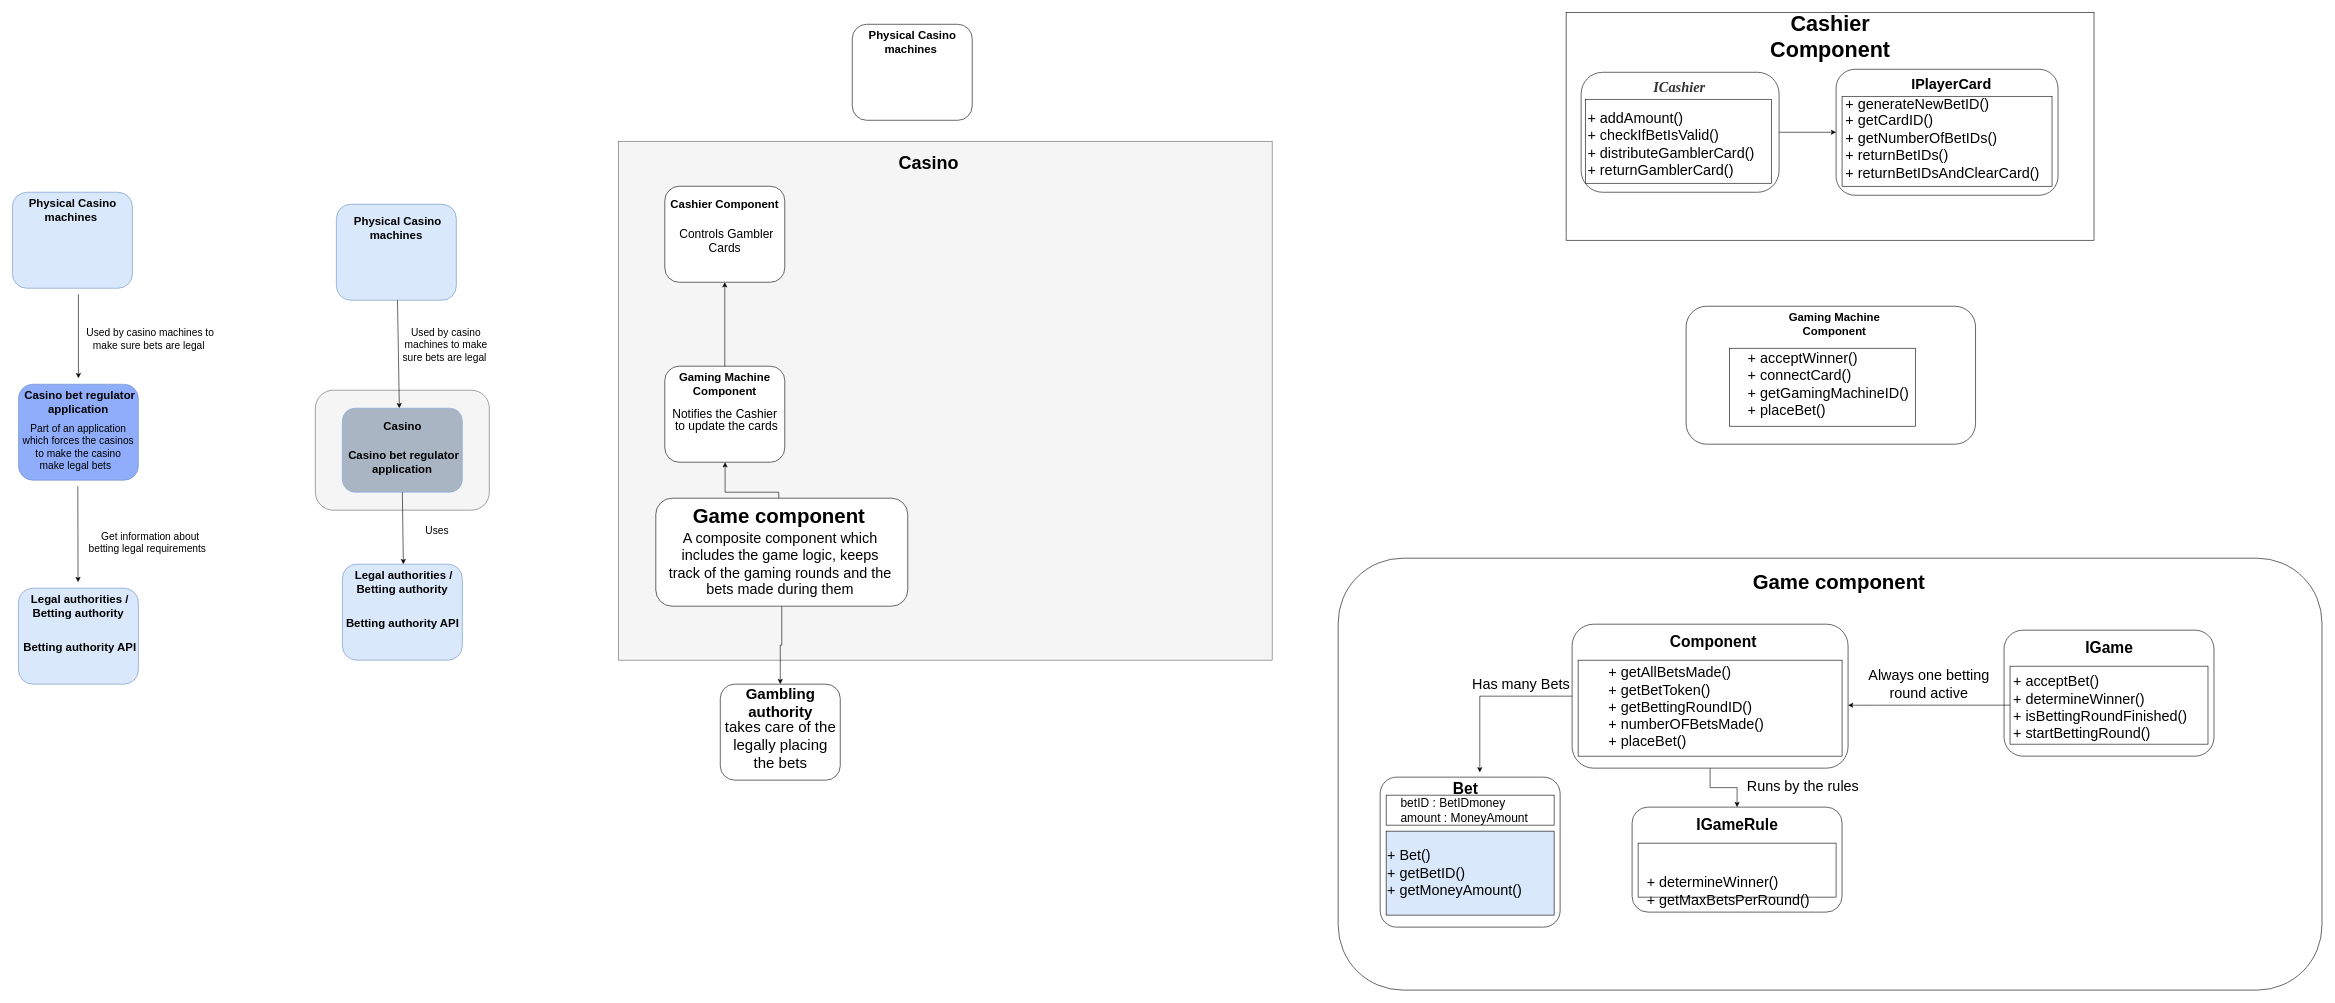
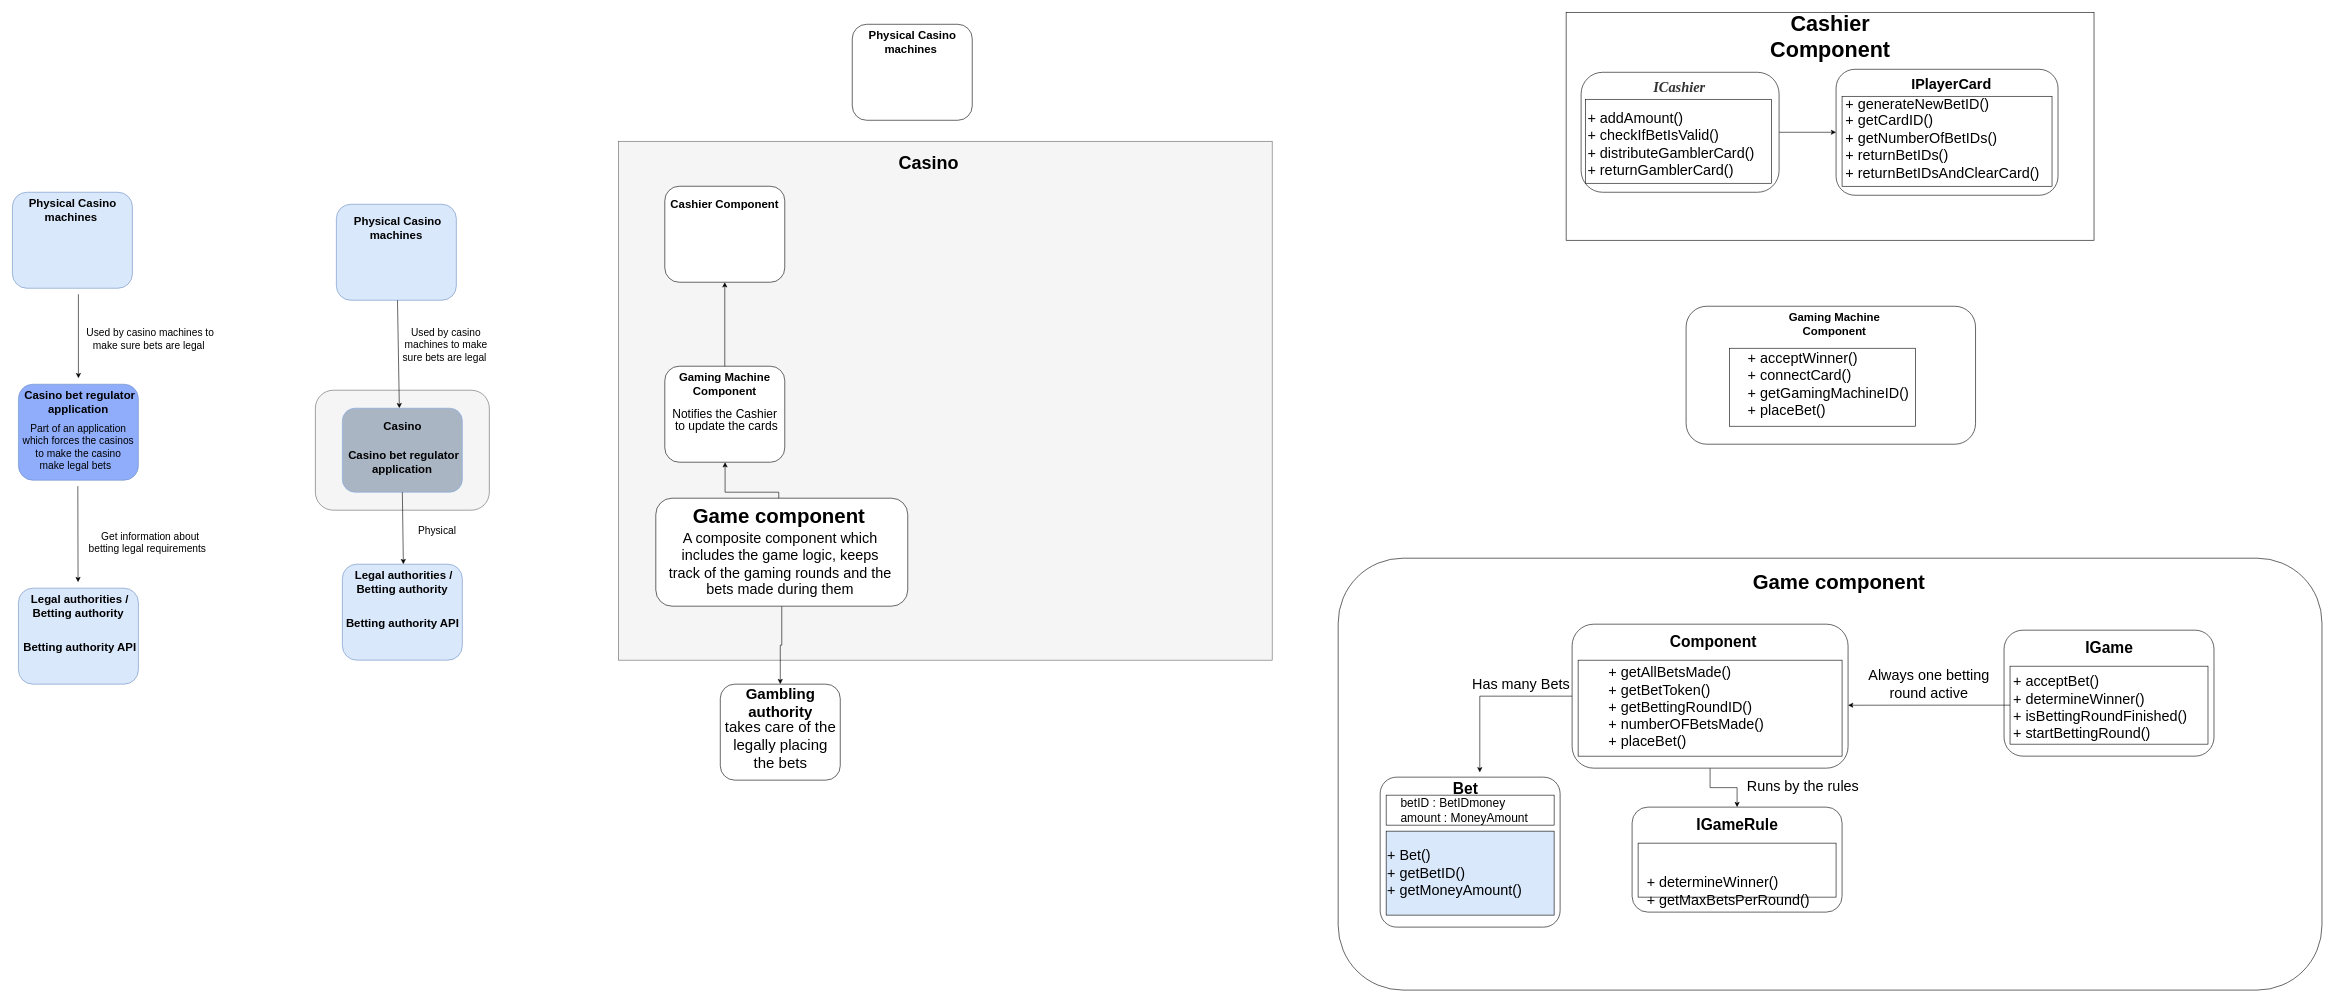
(726, 240) -> none
(439, 531) -> (439, 531)
